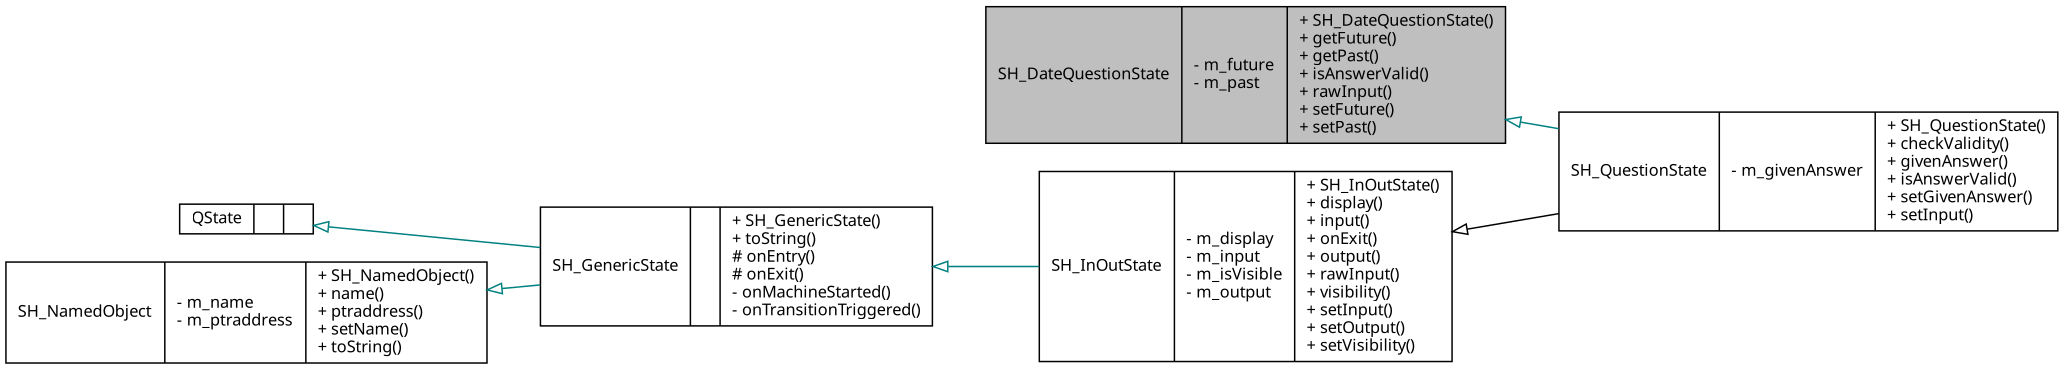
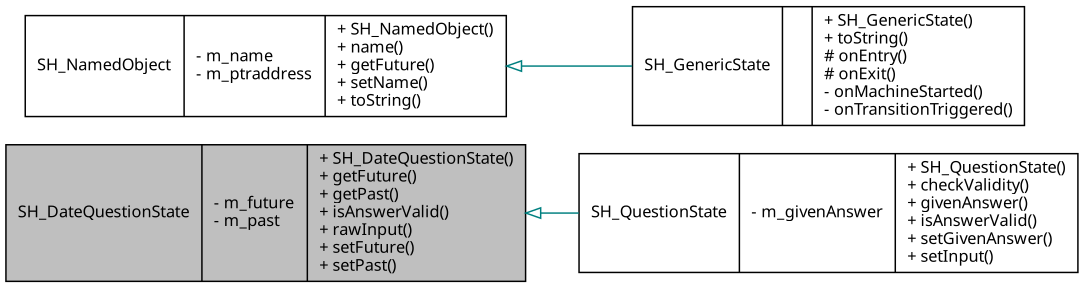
(246, 219) -> none
(1246, 267) -> none
(370, 312) -> (386, 65)
